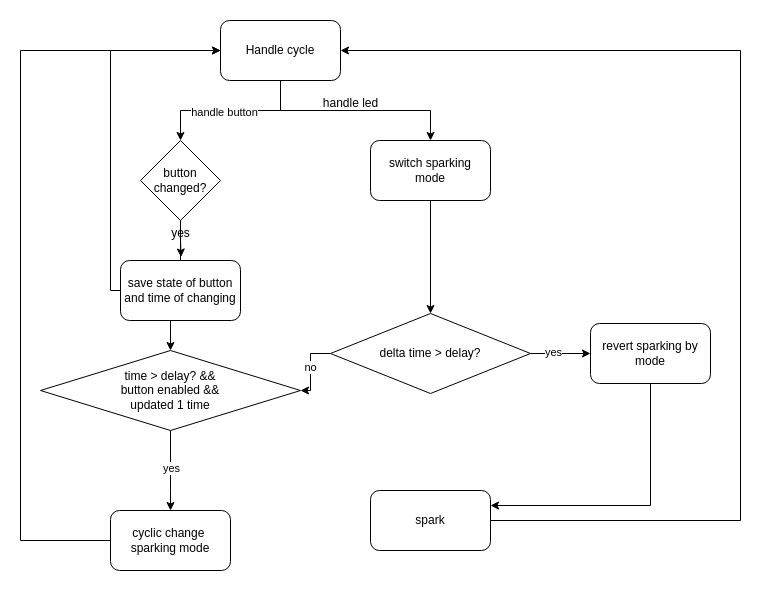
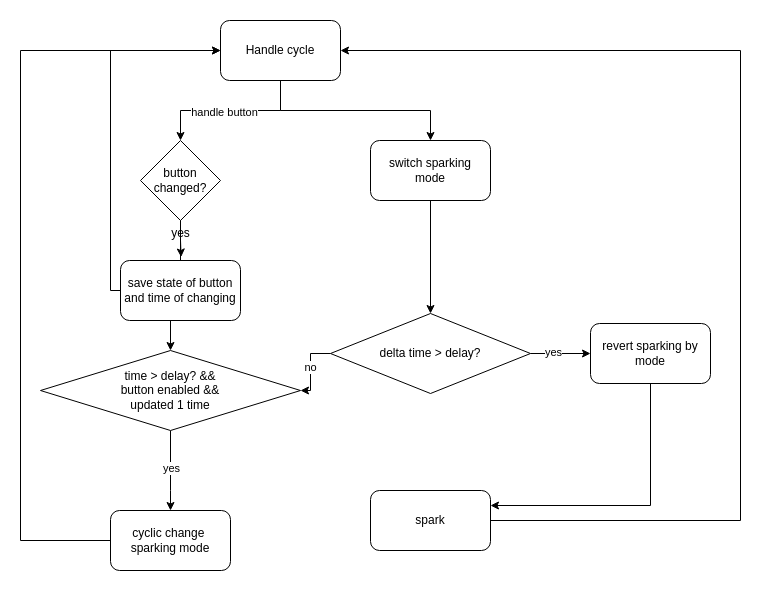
(351, 104) -> none
